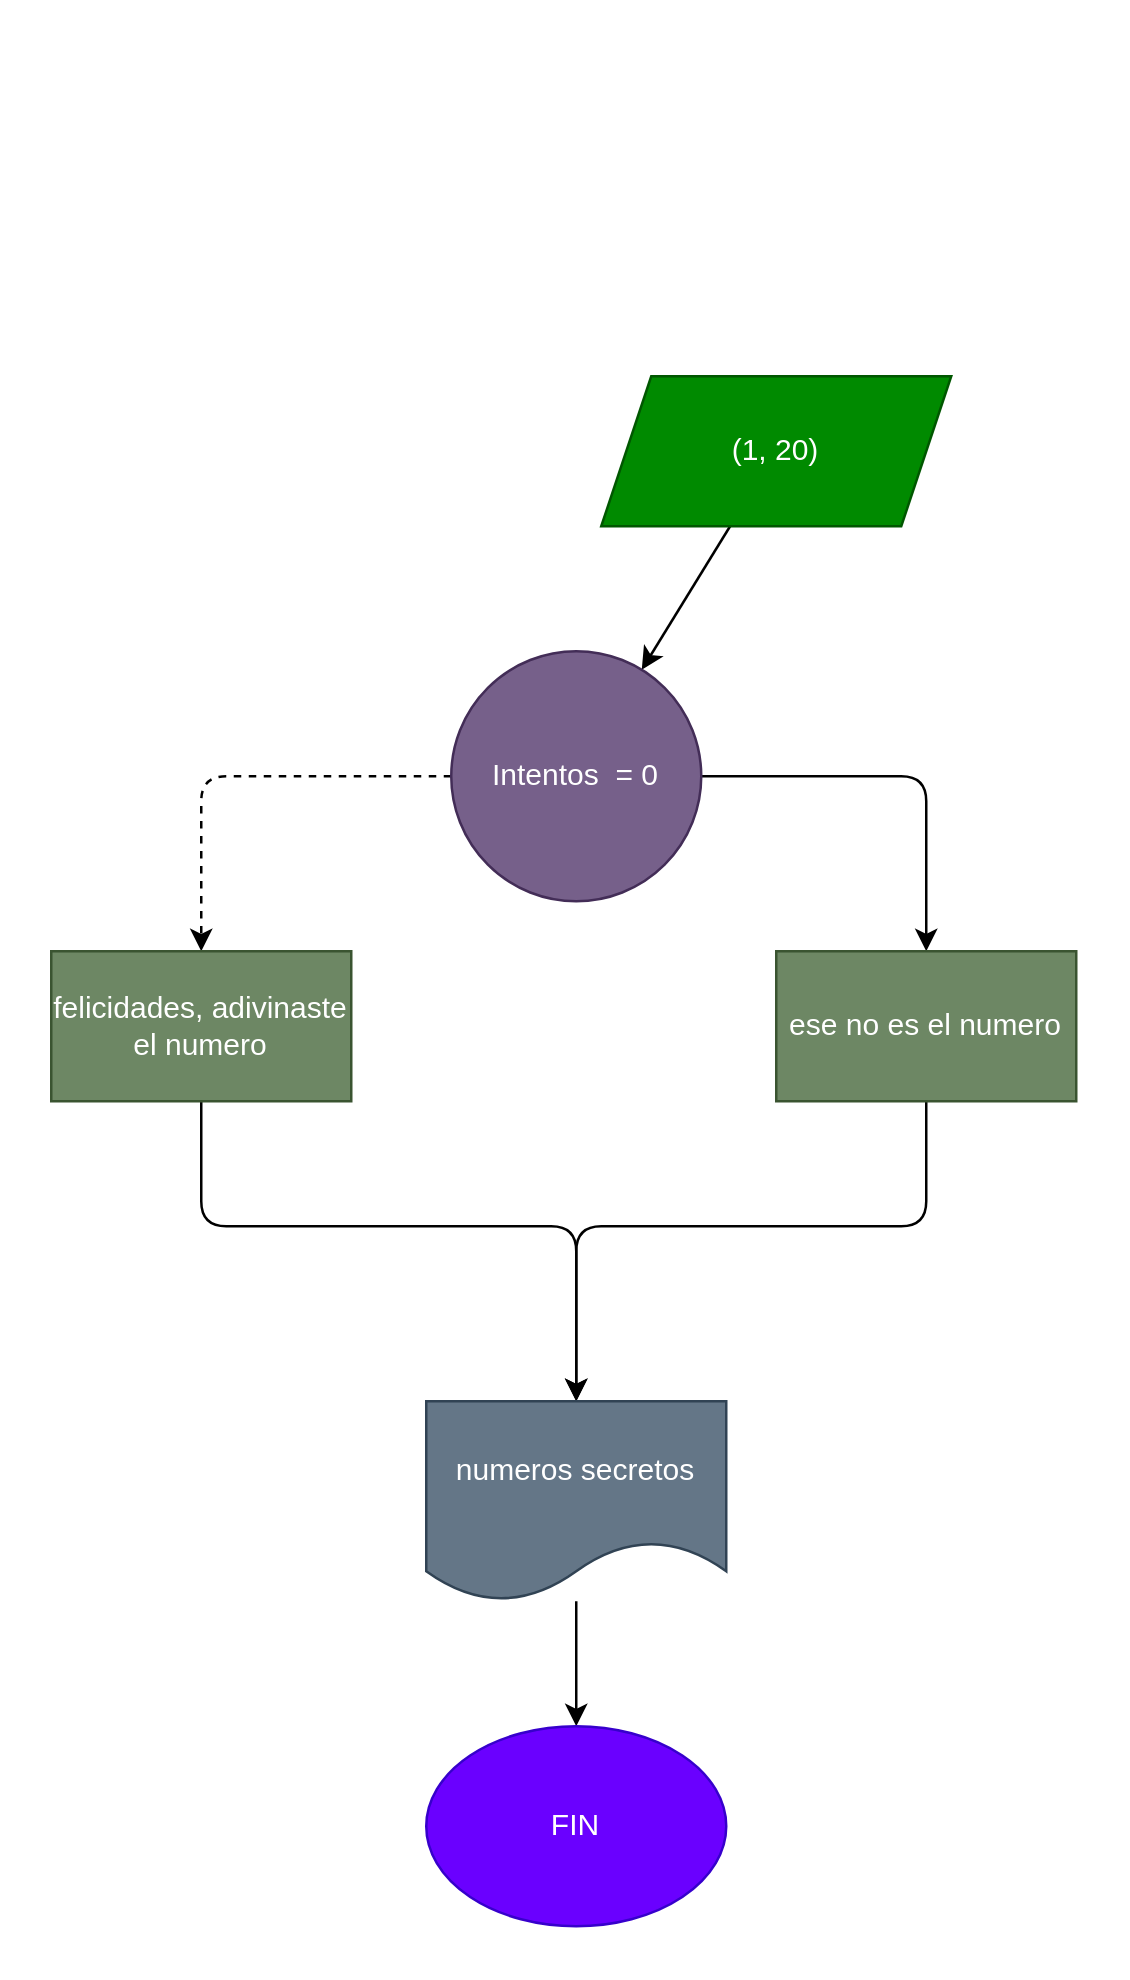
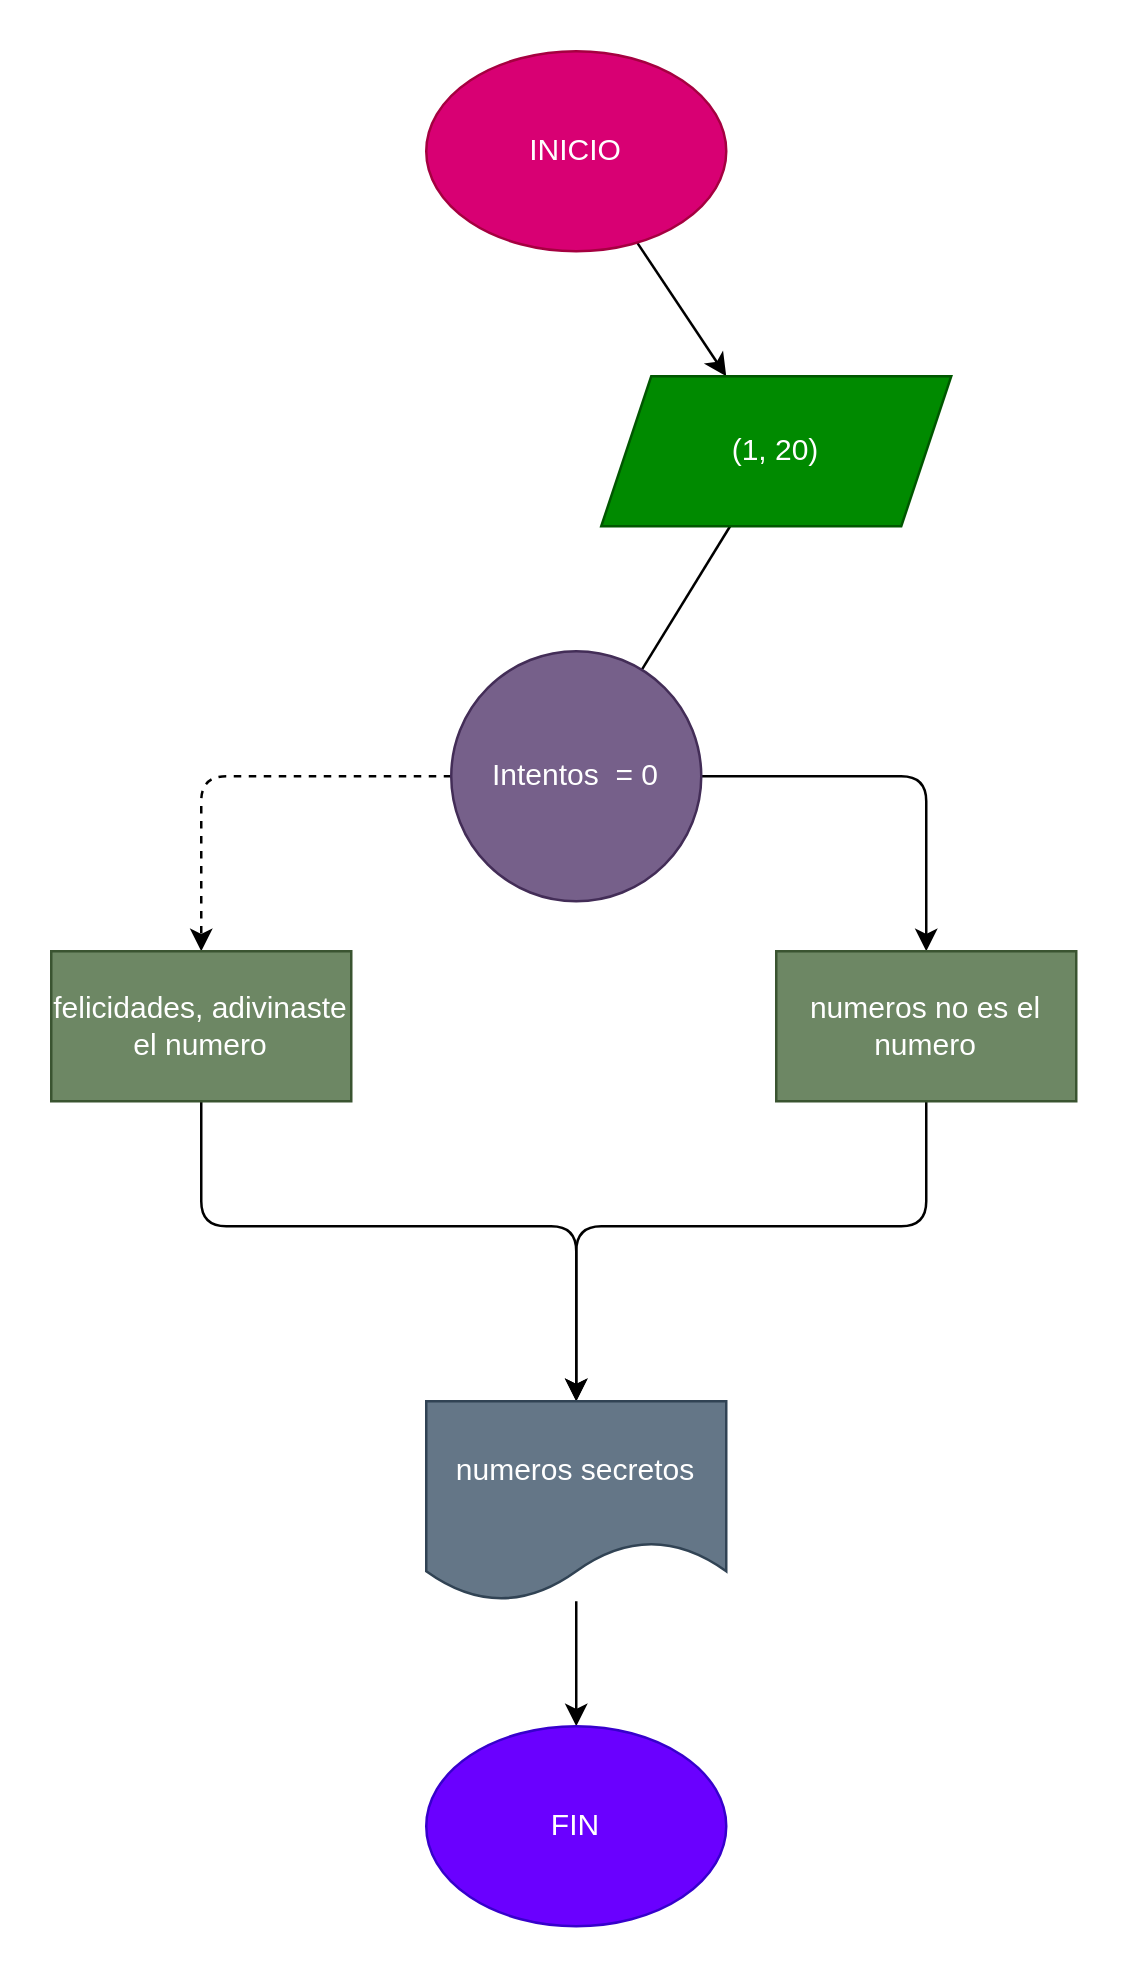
none -> (576, 151)
none -> (677, 303)
(651, 655) -> (648, 660)
(926, 1026) -> (926, 1026)
